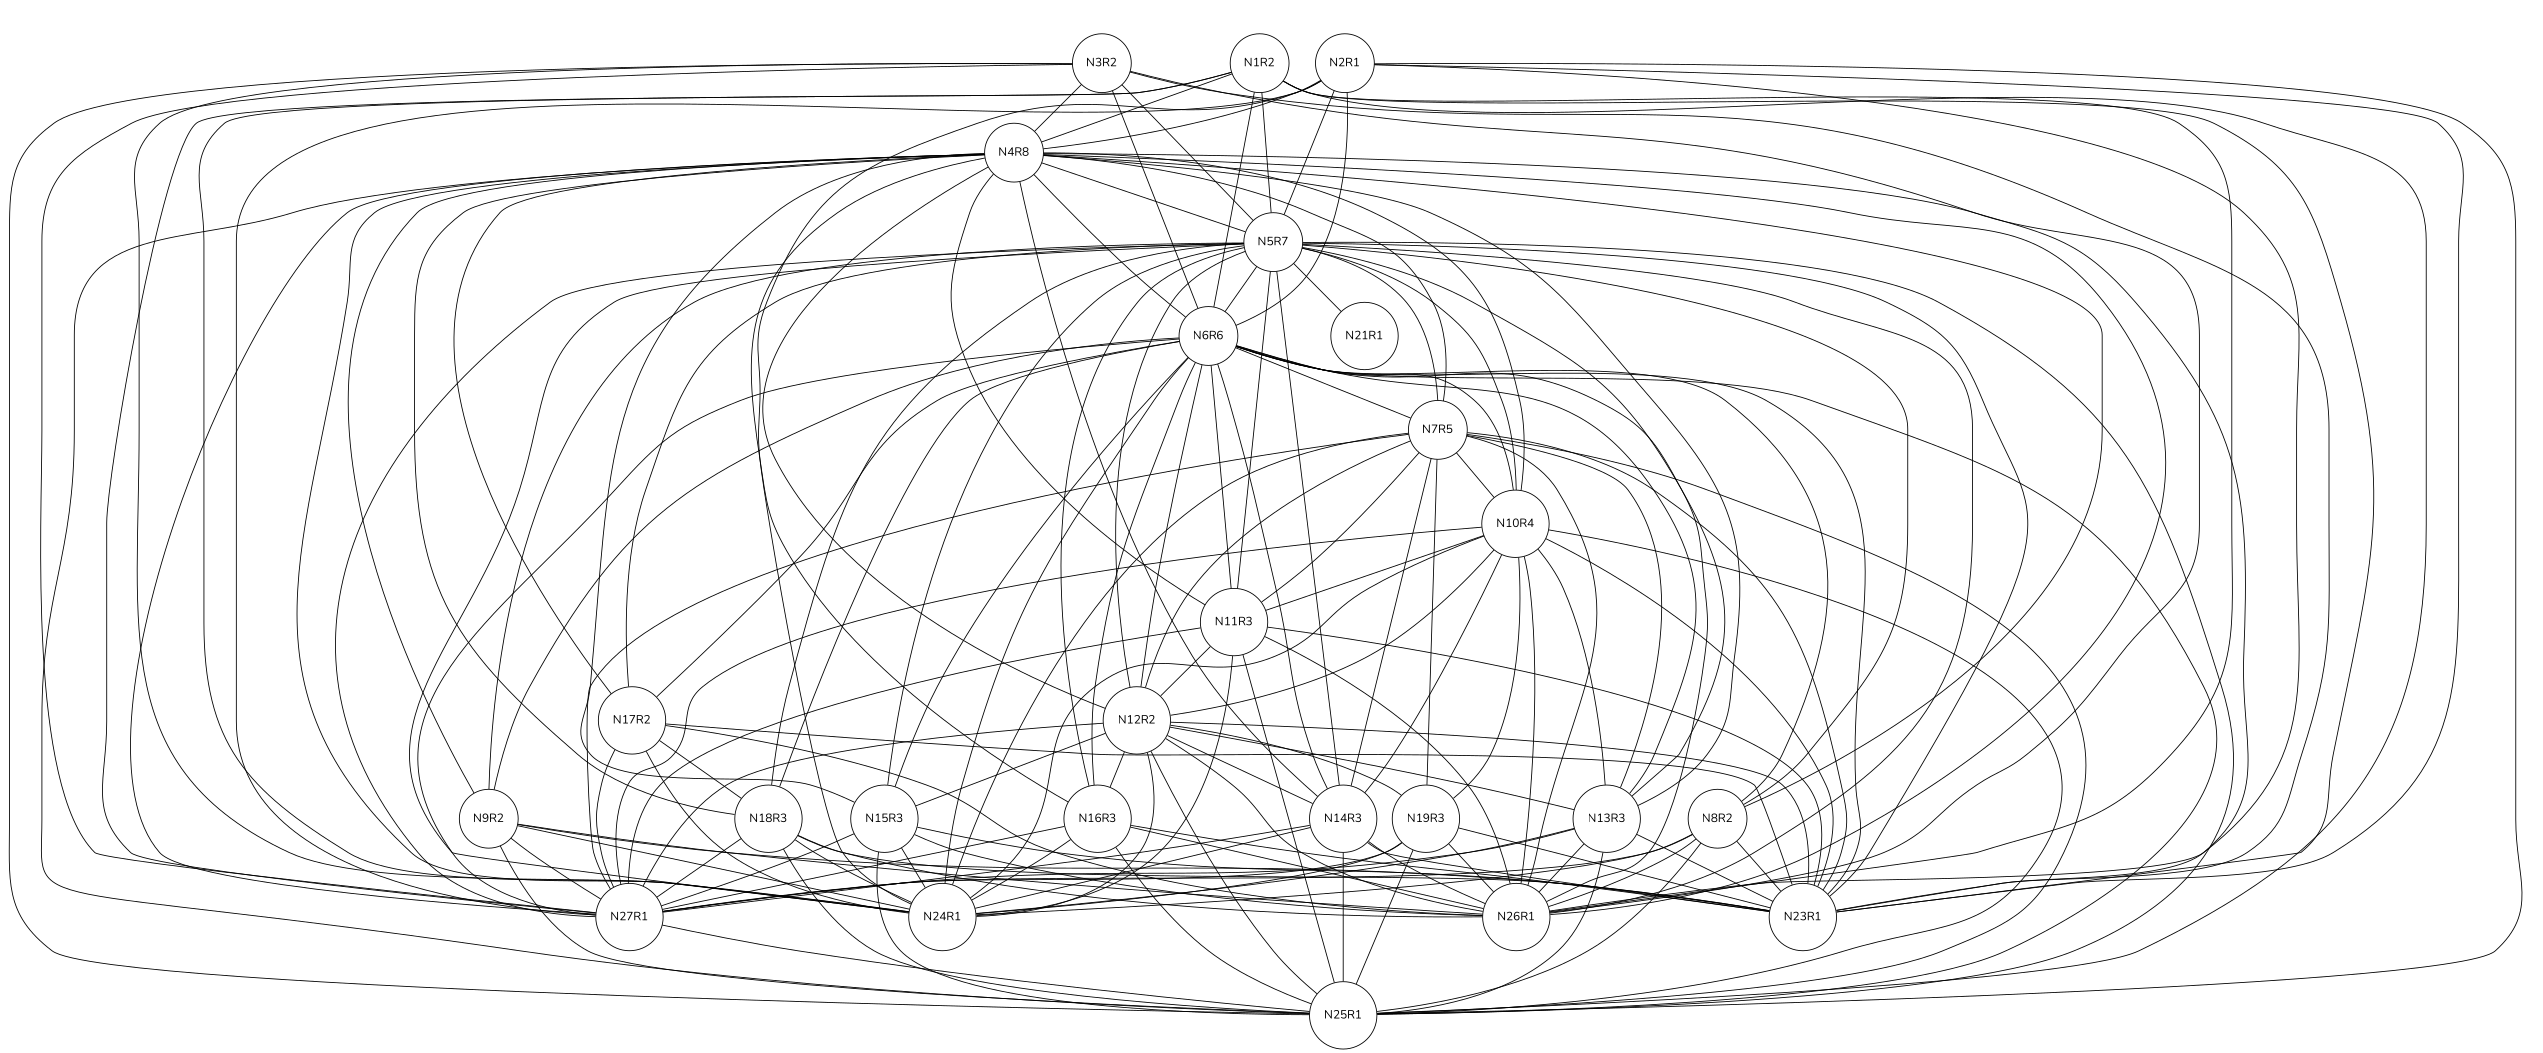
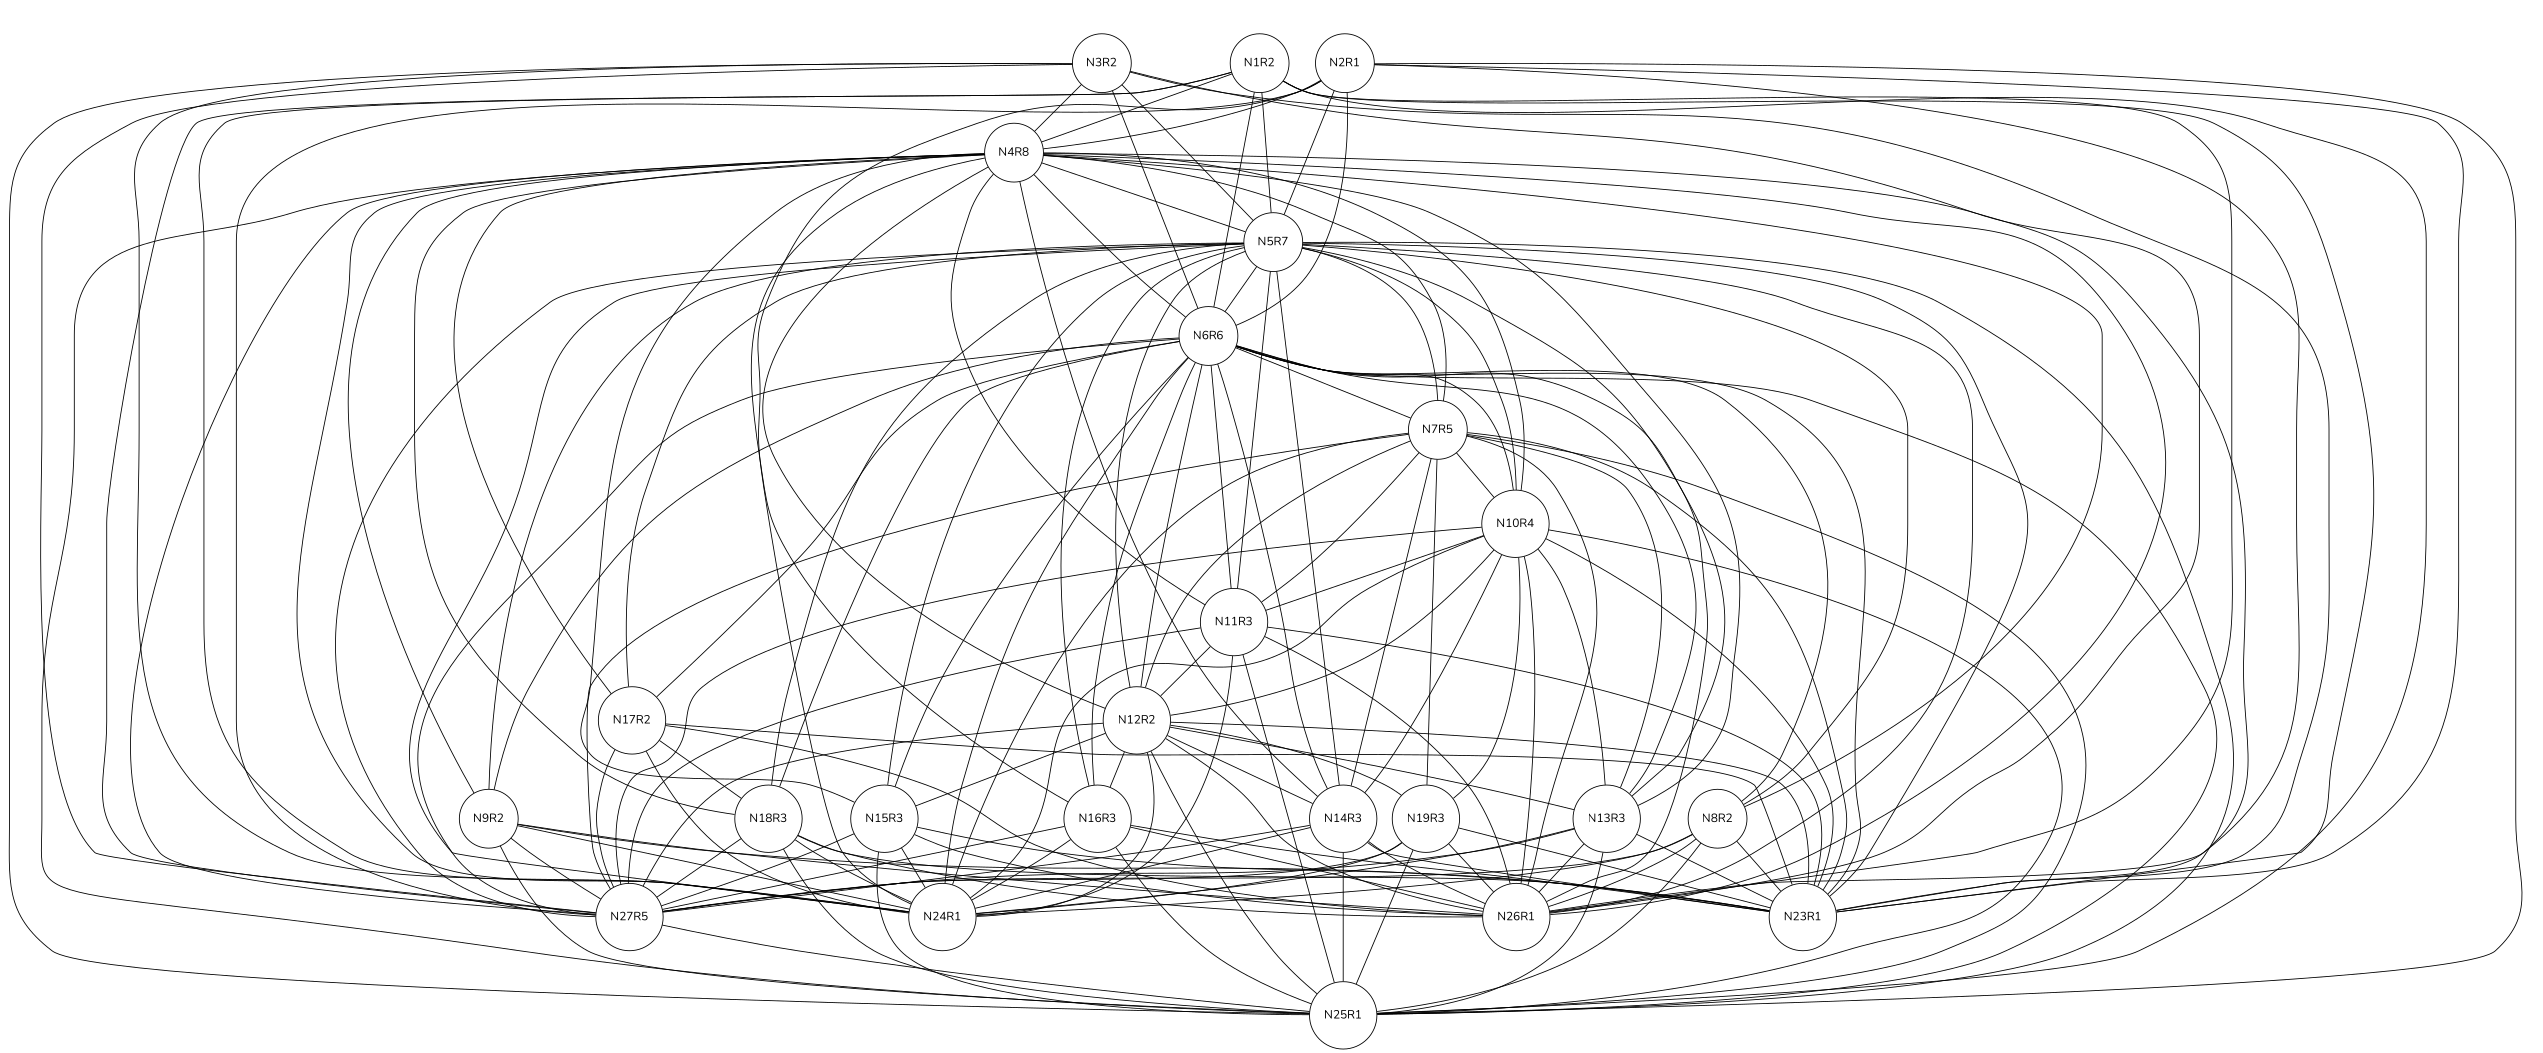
(1365, 336) -> none
(629, 917) -> (629, 917)
